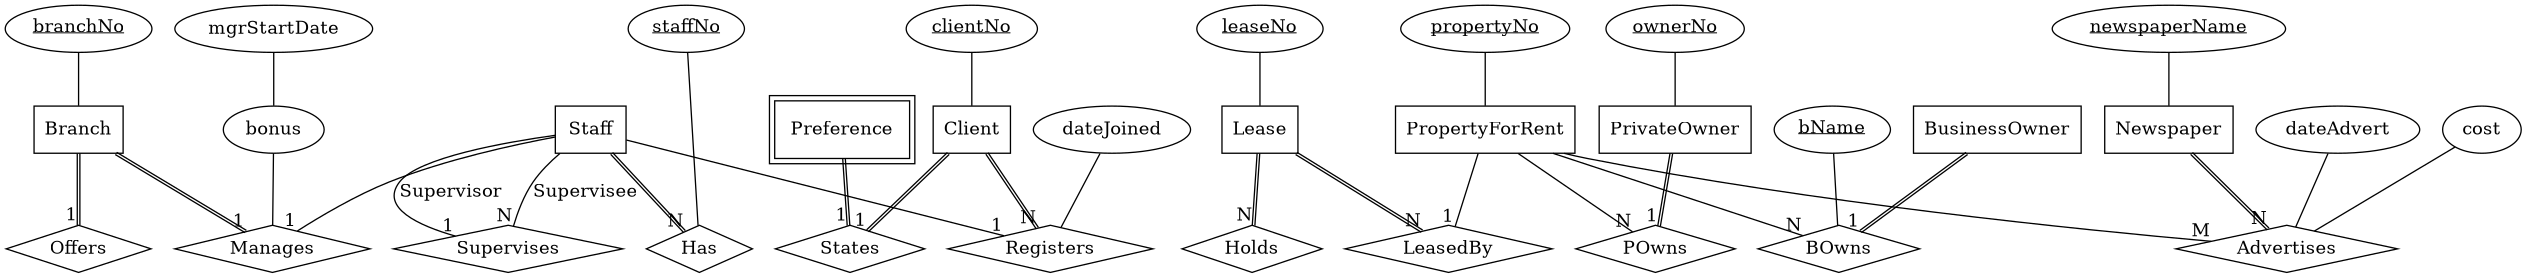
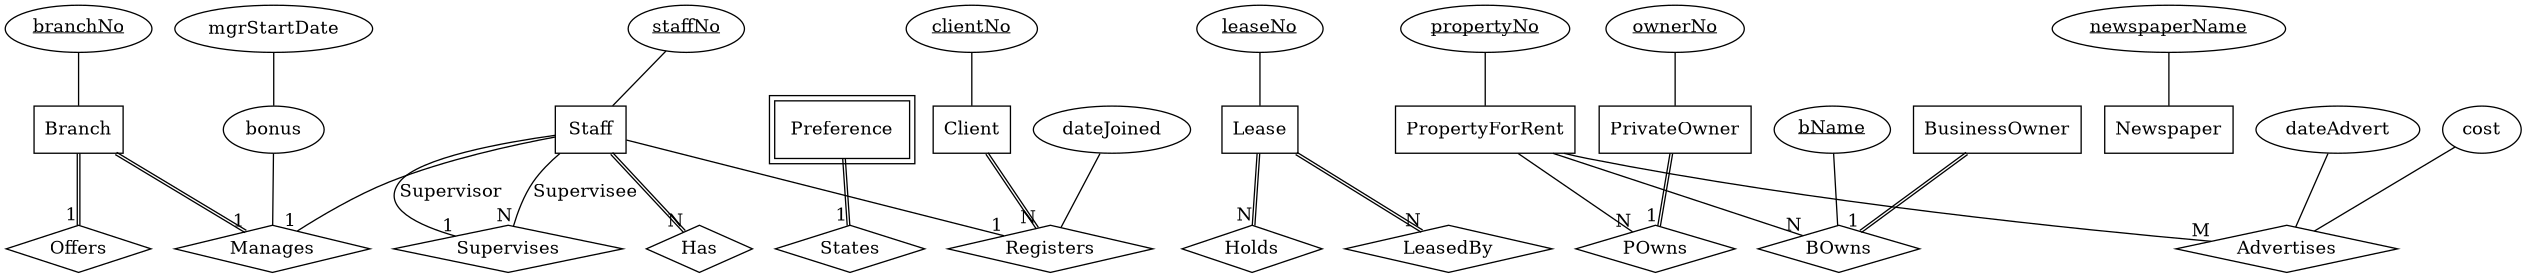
(693, 139) -> (639, 78)
(1467, 190) -> none
(2230, 191) -> none
(908, 192) -> none
